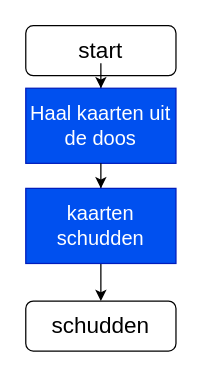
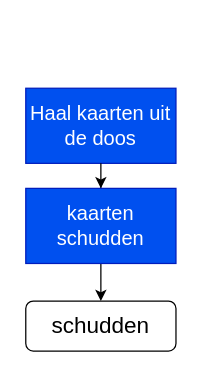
(101, 51) -> none
(101, 68) -> none
